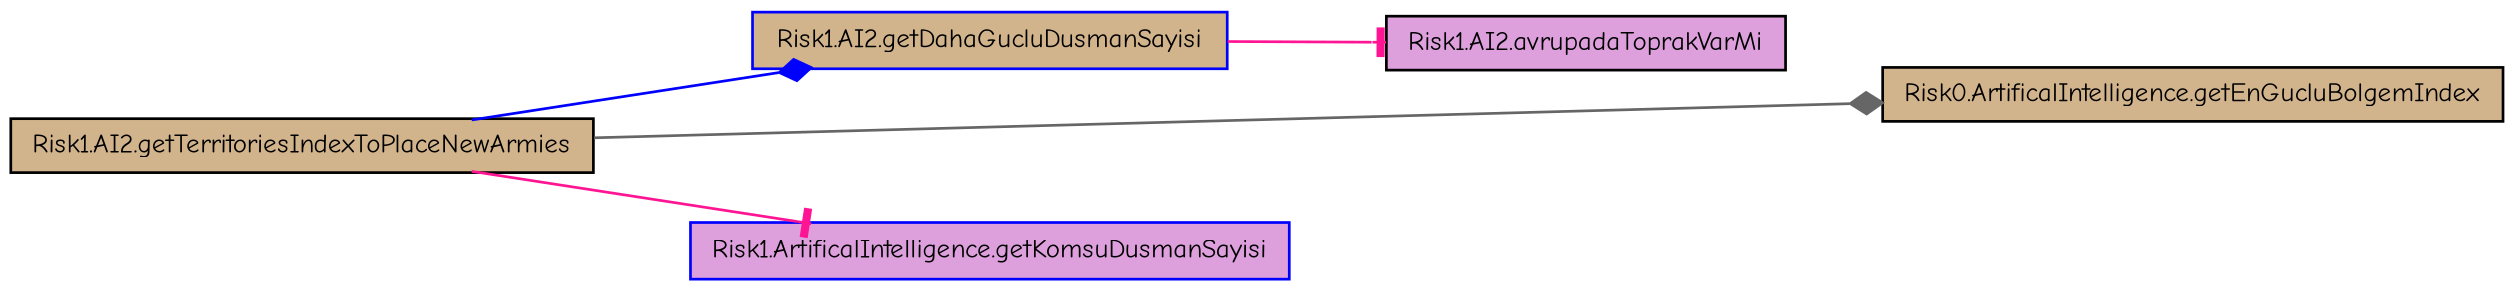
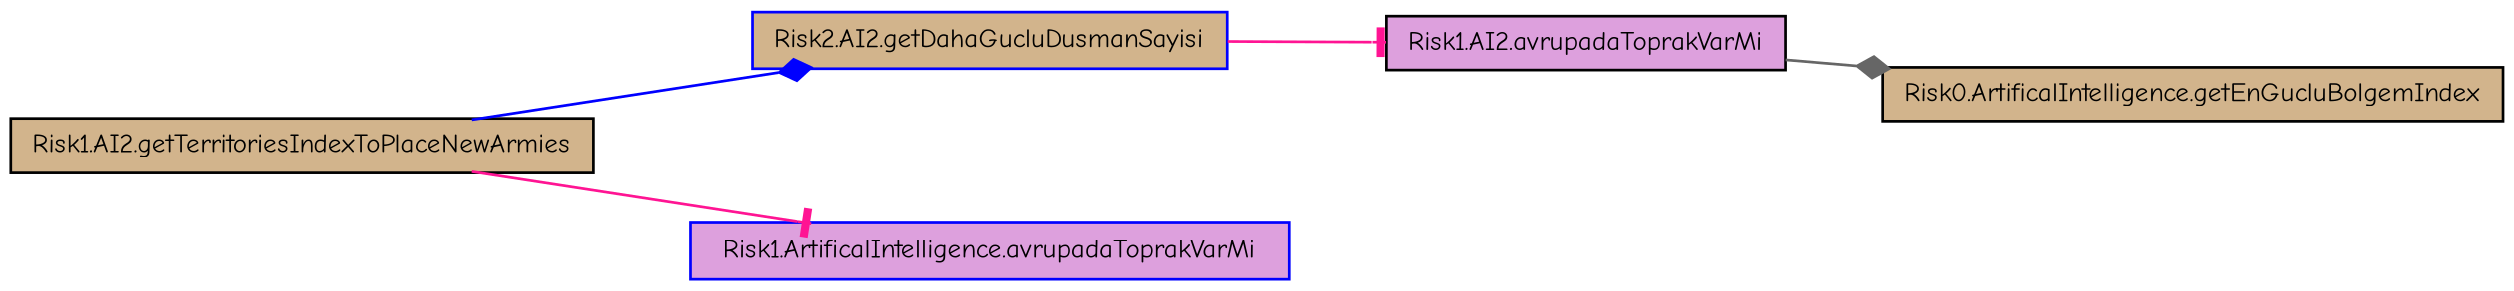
(990, 40) -> (990, 40)
(1222, 121) -> (1821, 63)
(990, 251) -> (990, 251)
